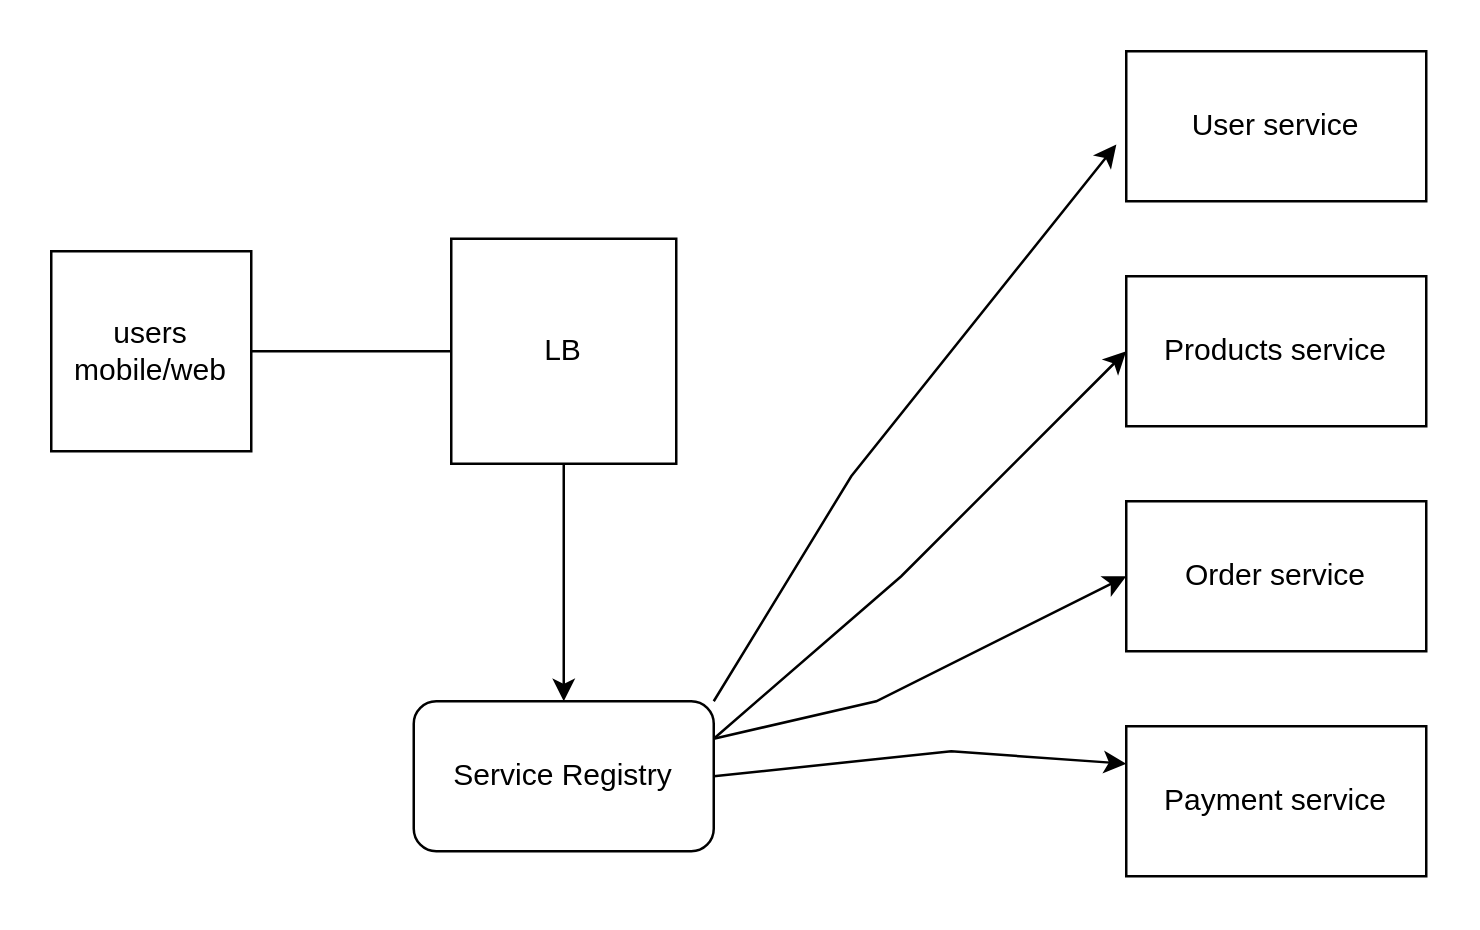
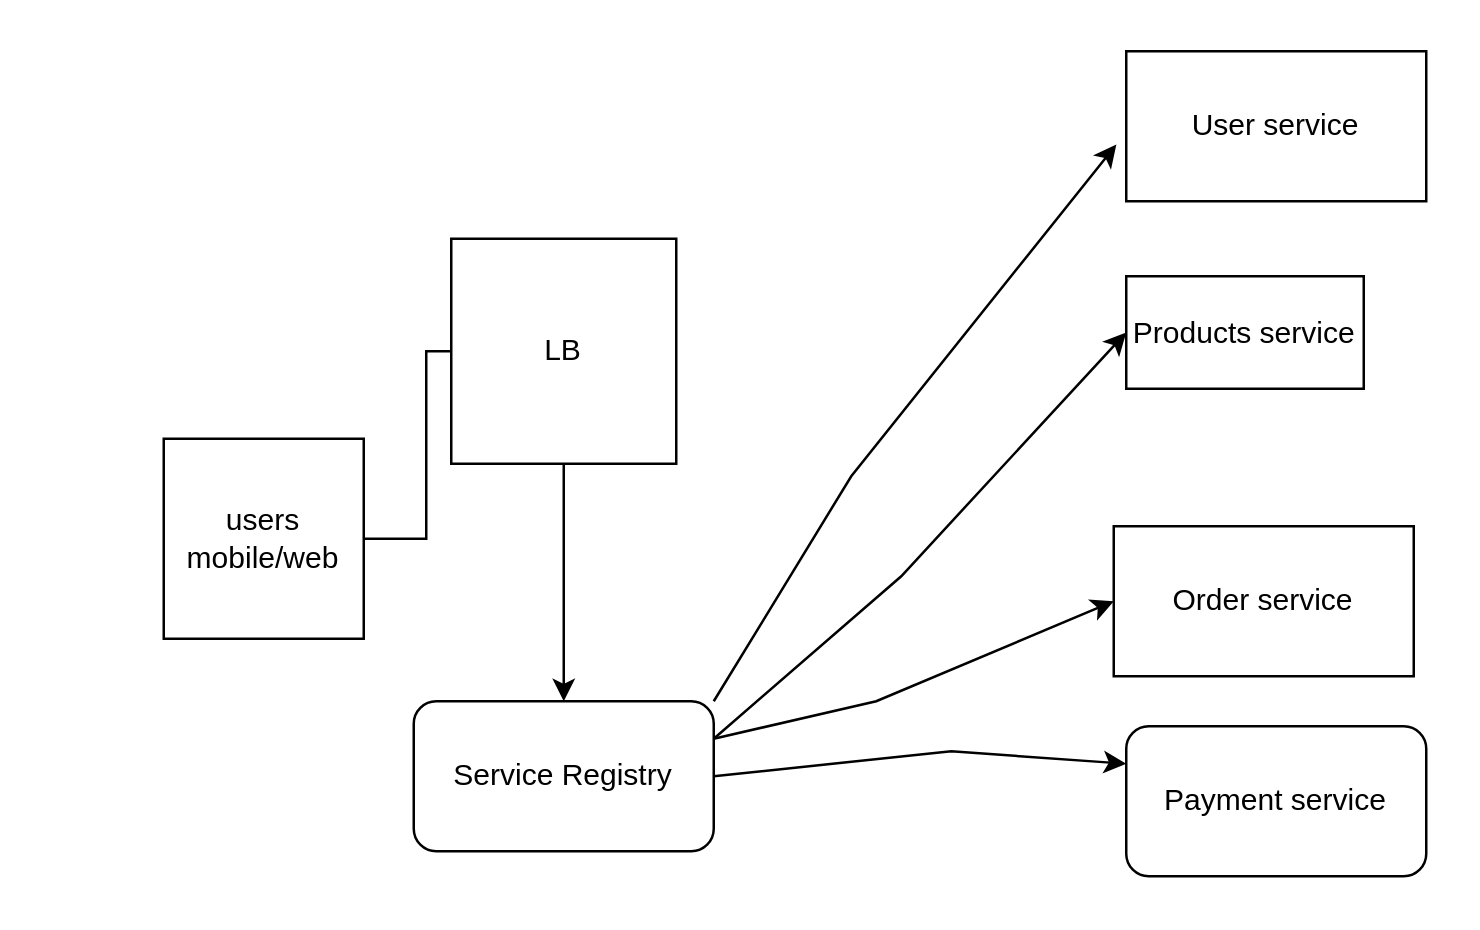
(151, 351) -> (264, 539)
(1276, 351) -> (1245, 333)
(1276, 576) -> (1264, 601)
(1276, 801) -> (1276, 801)
